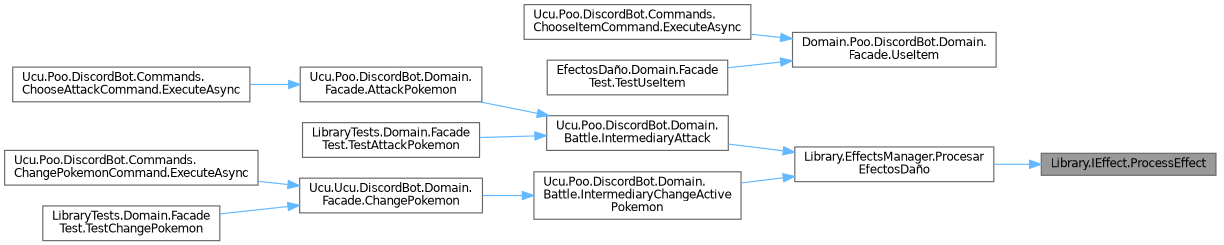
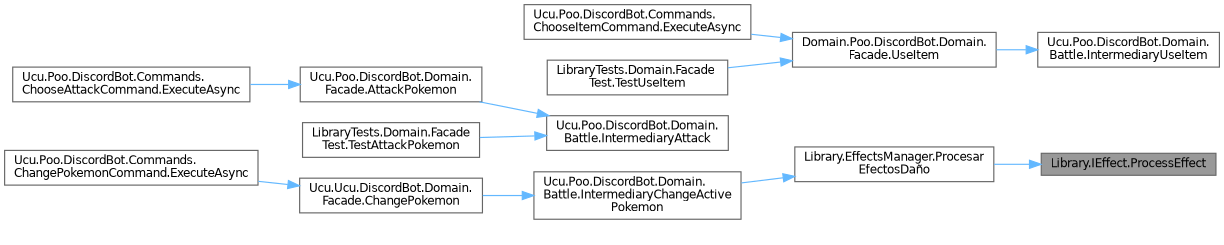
none -> (1129, 50)
(637, 78) -> (637, 78)
(756, 147) -> none
(131, 223) -> none
